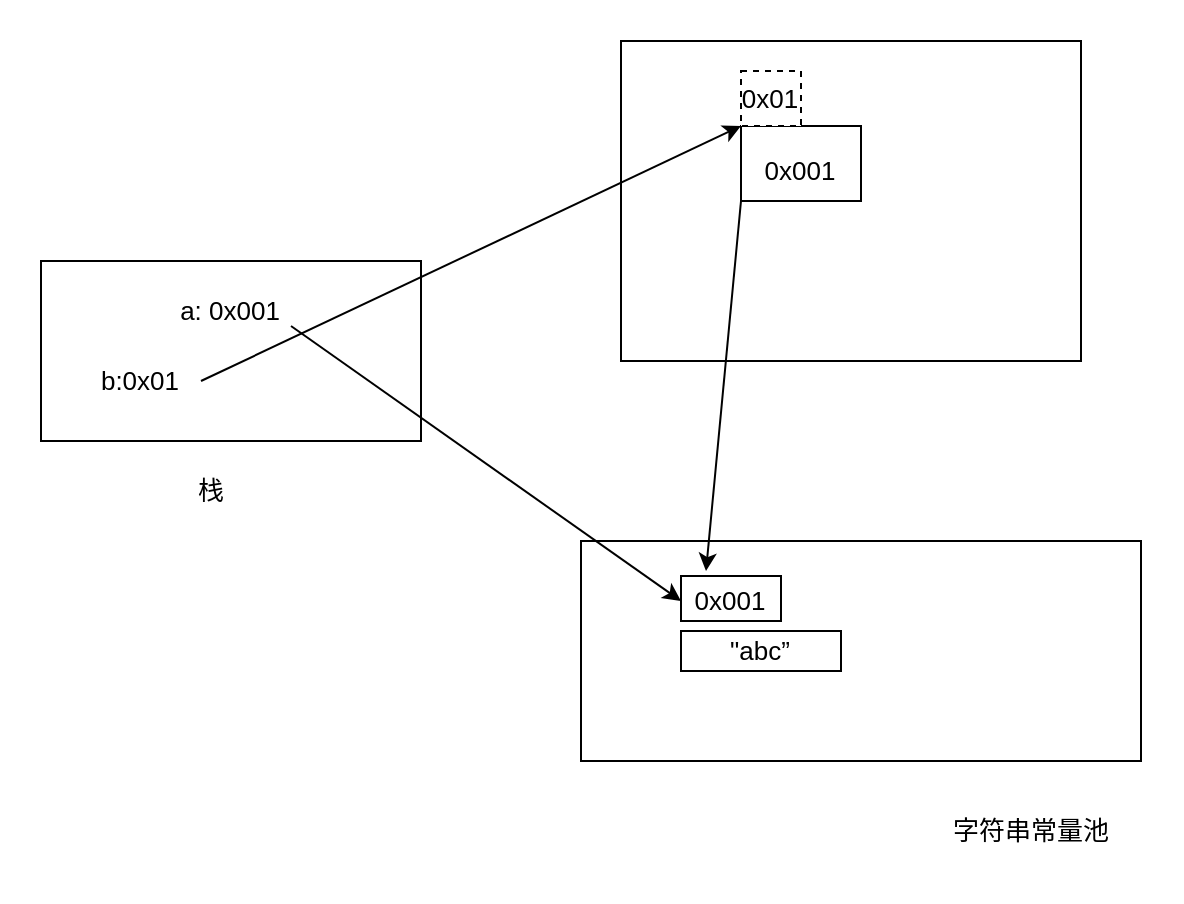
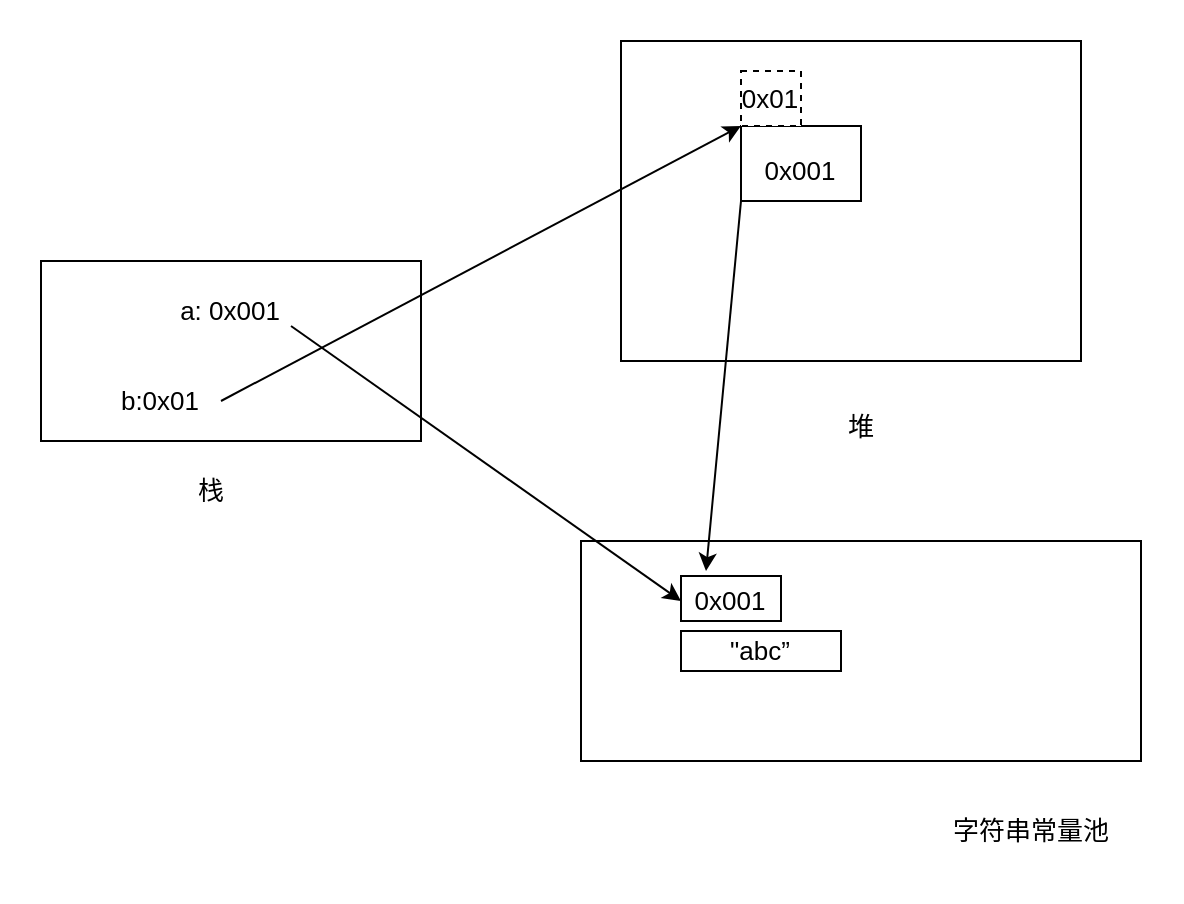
(141, 381) -> (161, 401)
none -> (861, 427)
